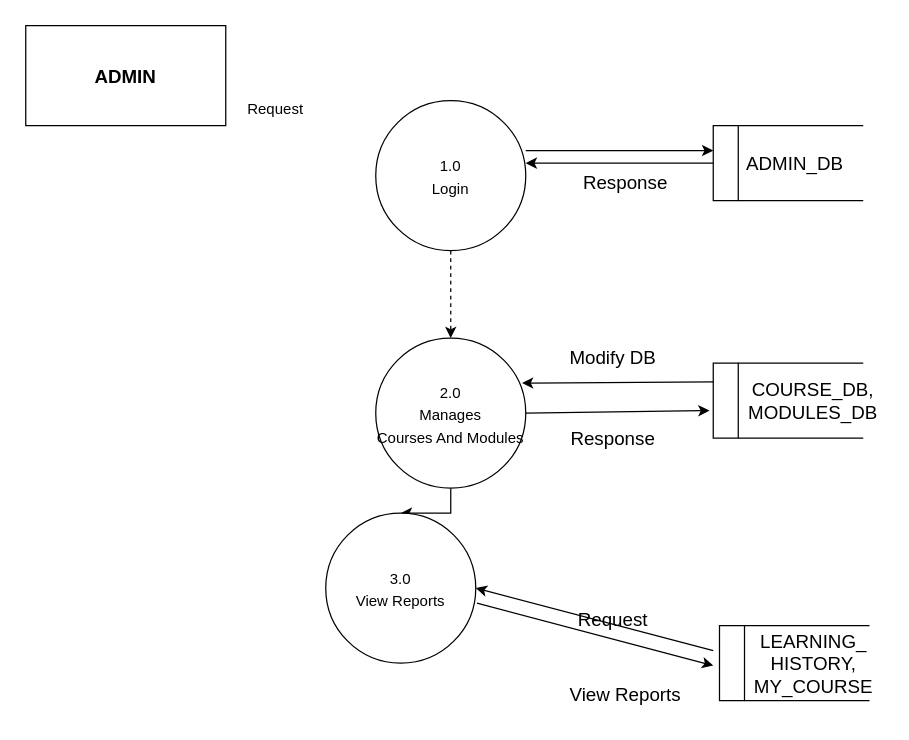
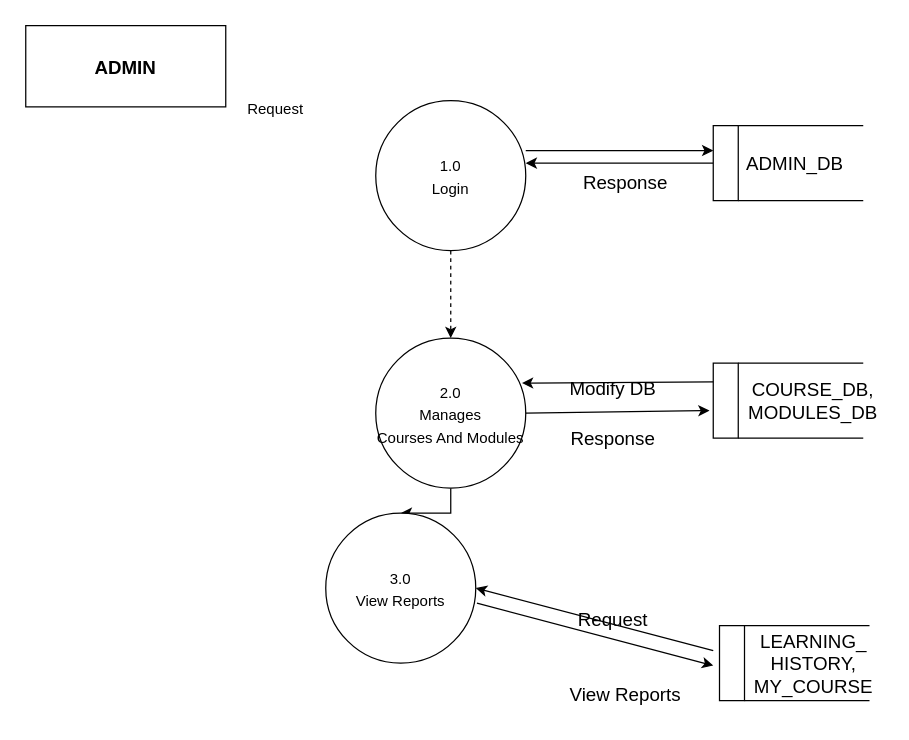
(126, 76) -> (126, 66)
(613, 357) -> (613, 388)
